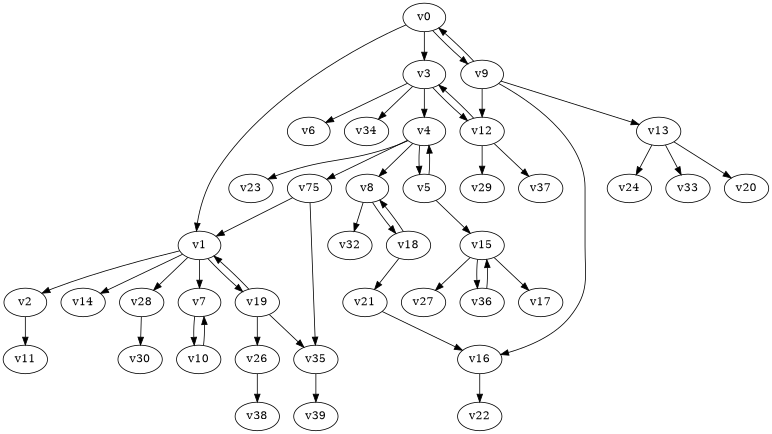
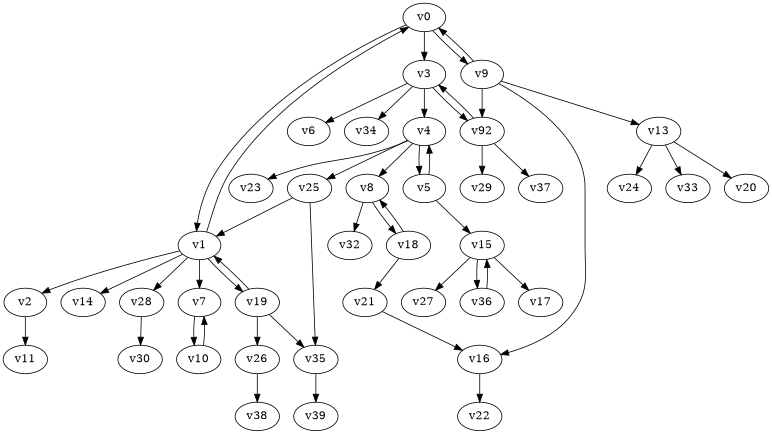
none -> (283, 112)
(482, 131) -> (482, 131)
(310, 188) -> (310, 188)
